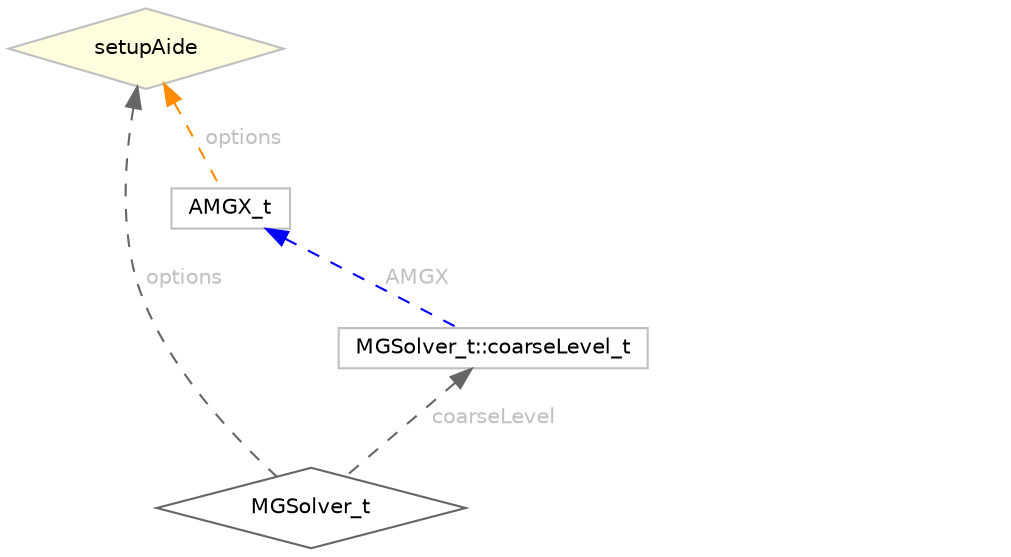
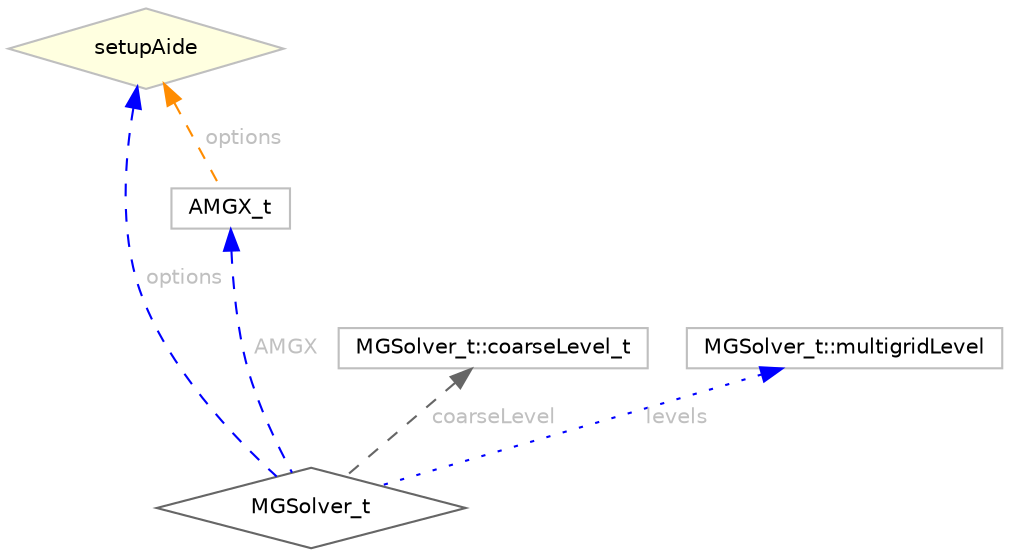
(371, 283) -> (247, 366)
(149, 313) -> (149, 313)
none -> (845, 348)
